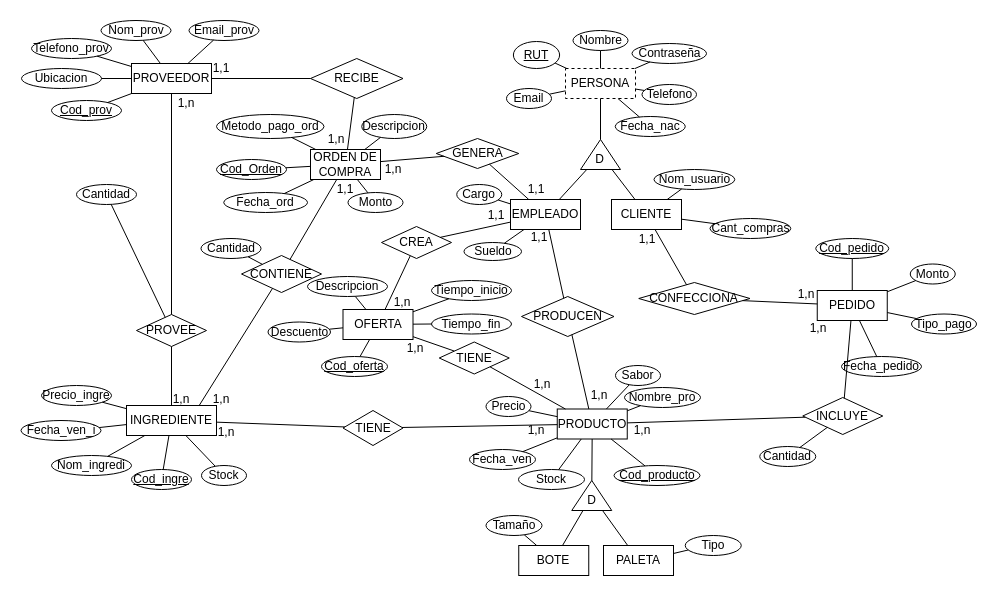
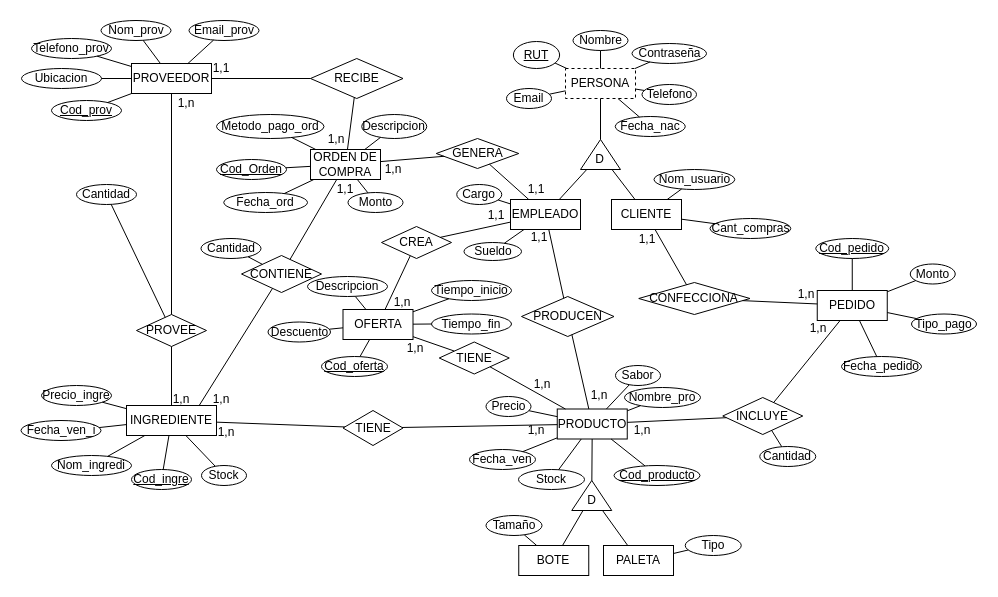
(843, 416) -> (763, 416)
